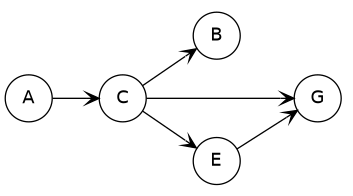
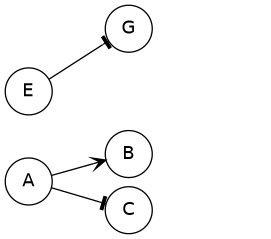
(164, 71) -> (72, 170)
(69, 98) -> (76, 195)
(214, 98) -> none
(164, 126) -> none
(262, 133) -> (76, 62)
